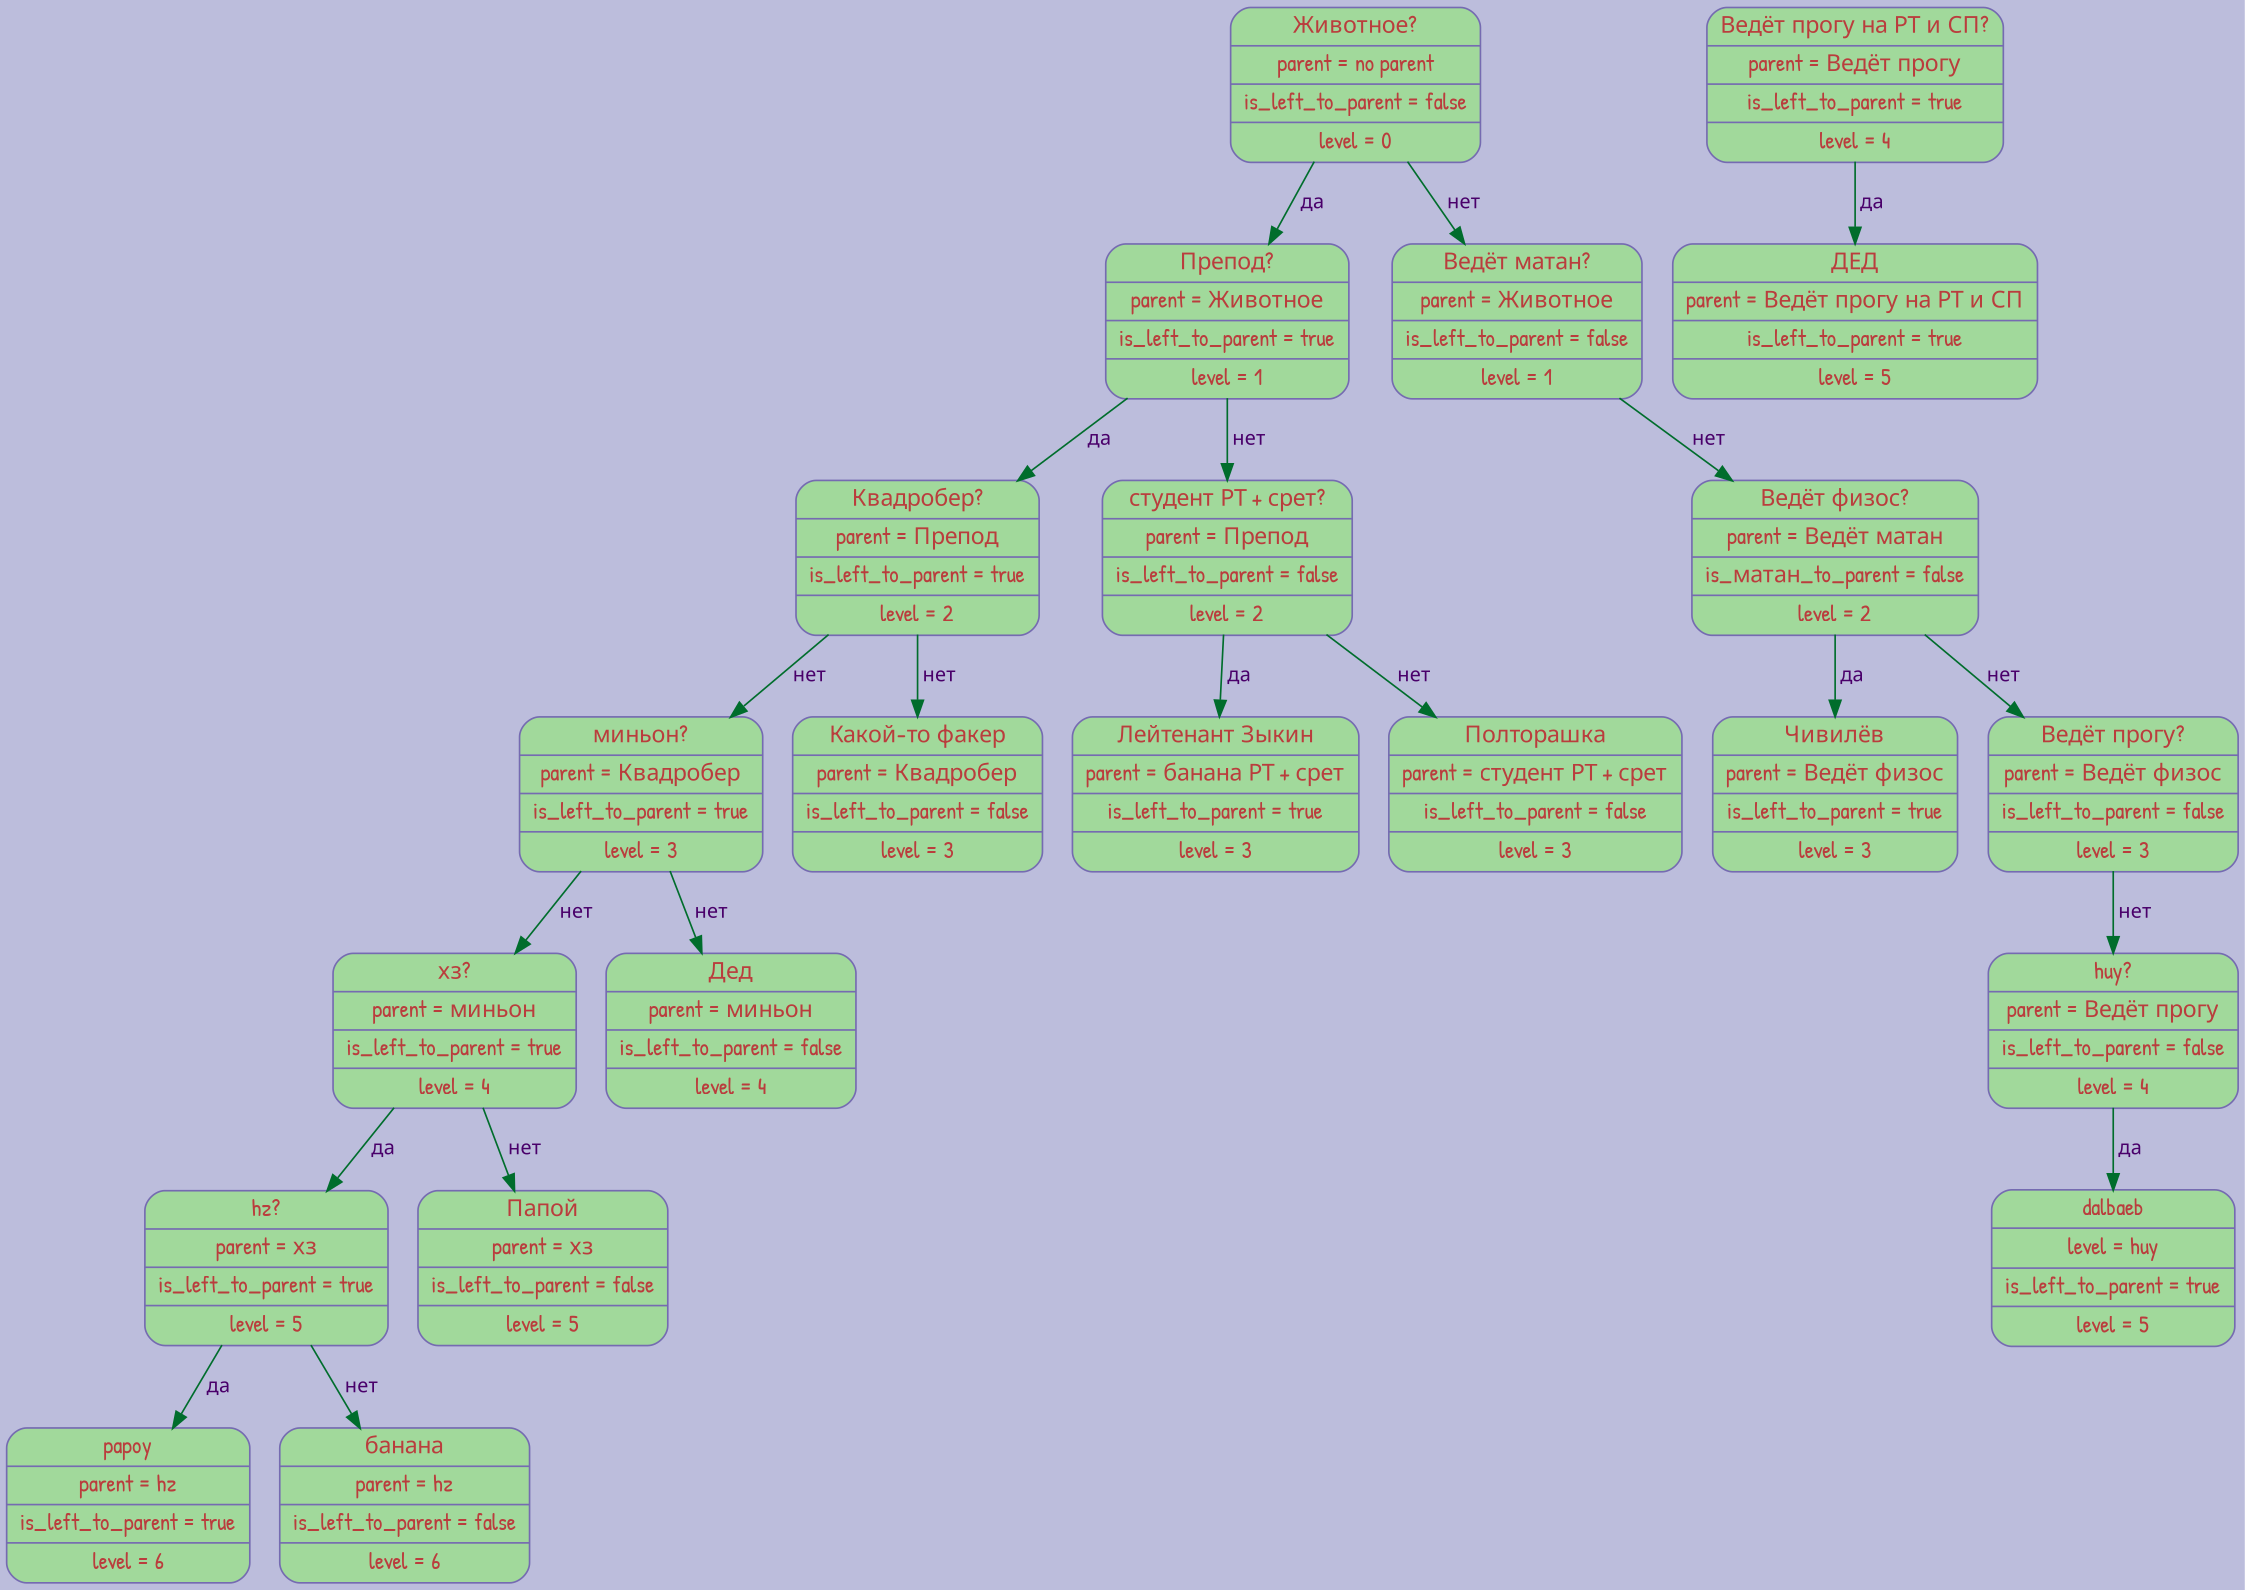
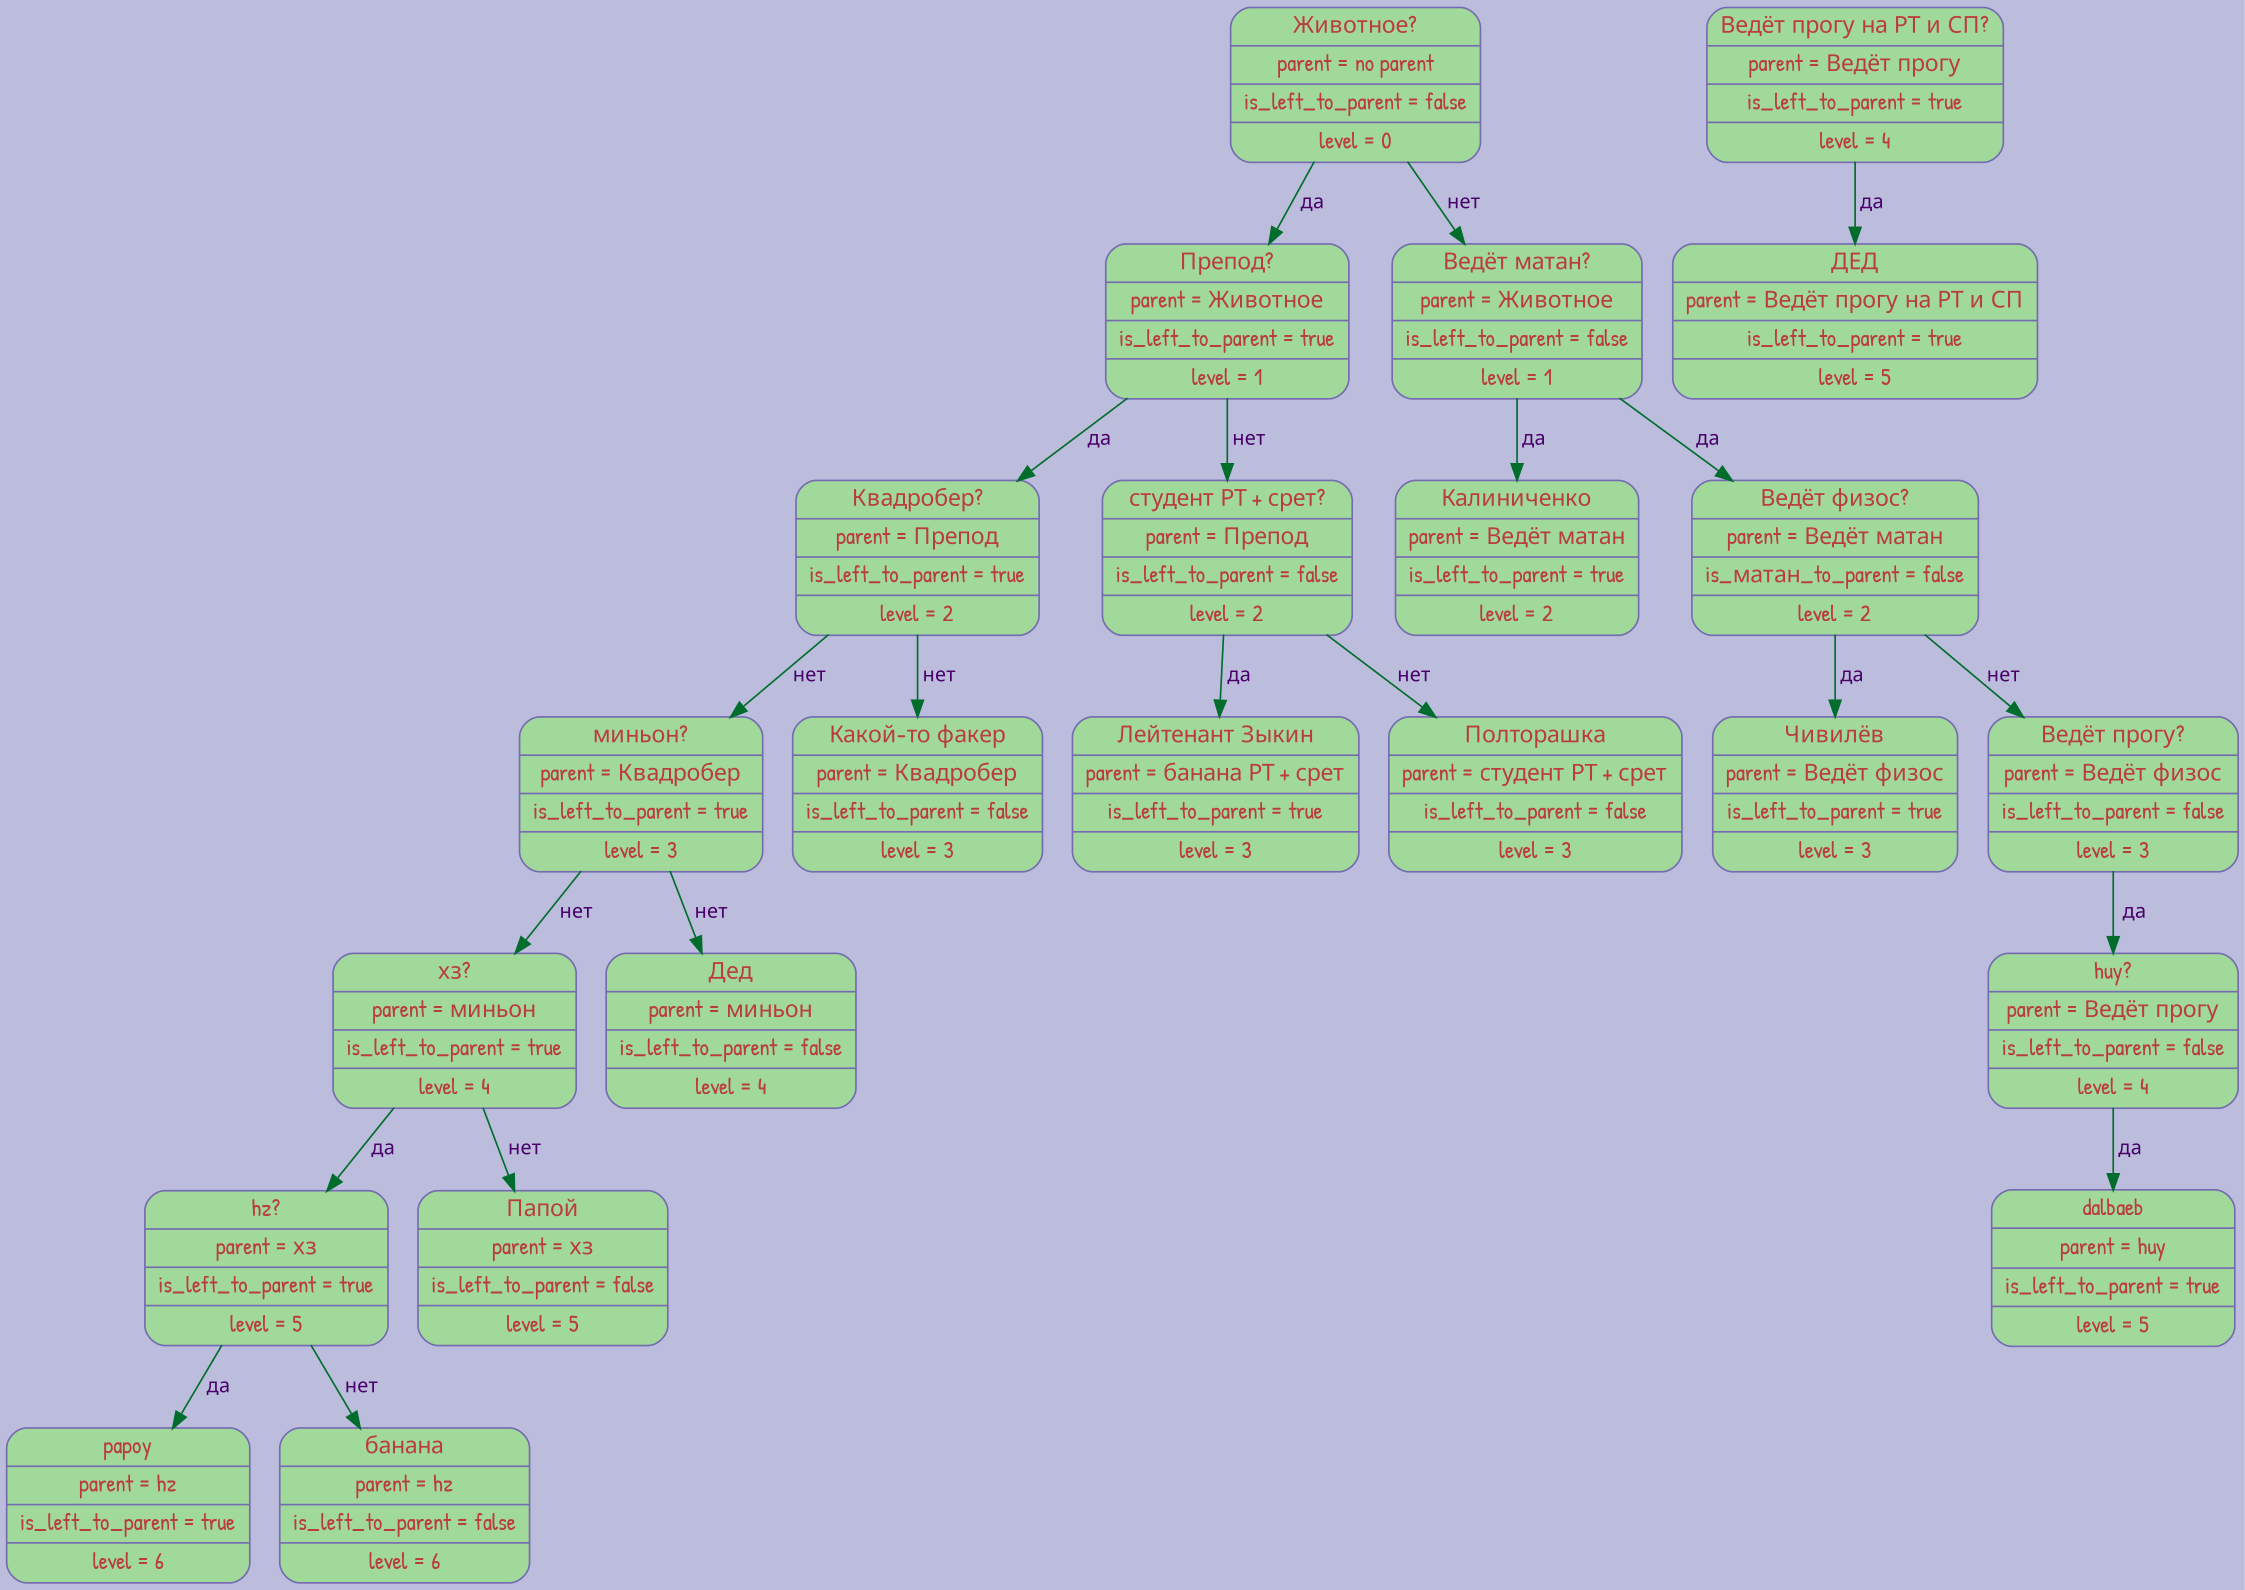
(1709, 440) -> (1709, 440)
none -> (1517, 558)
(2135, 913) -> (2135, 913)
(2113, 1247) -> (2113, 1247)
